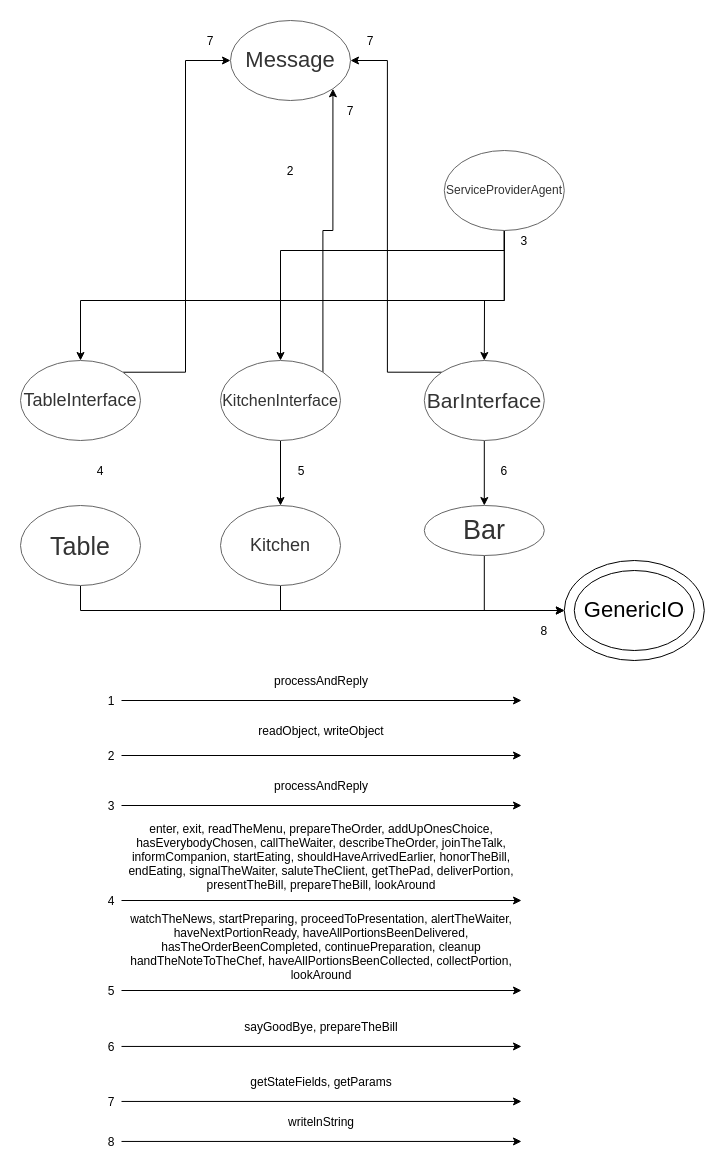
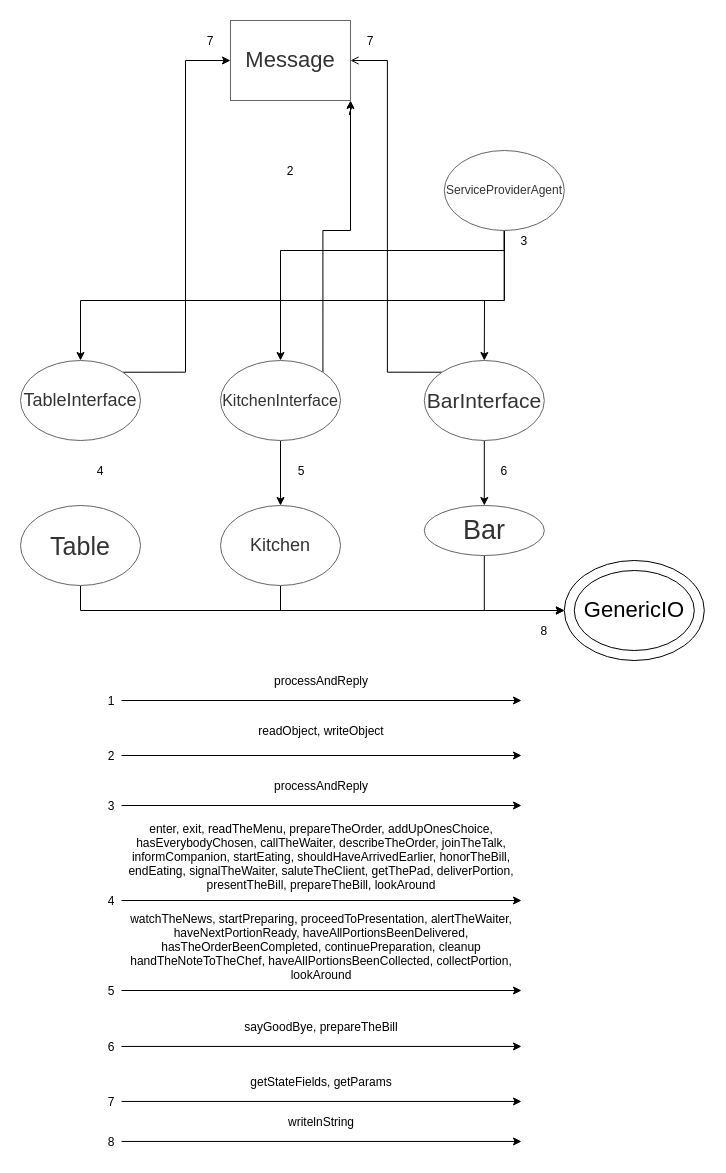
(291, 61) -> (291, 61)
(358, 61) -> (356, 61)
